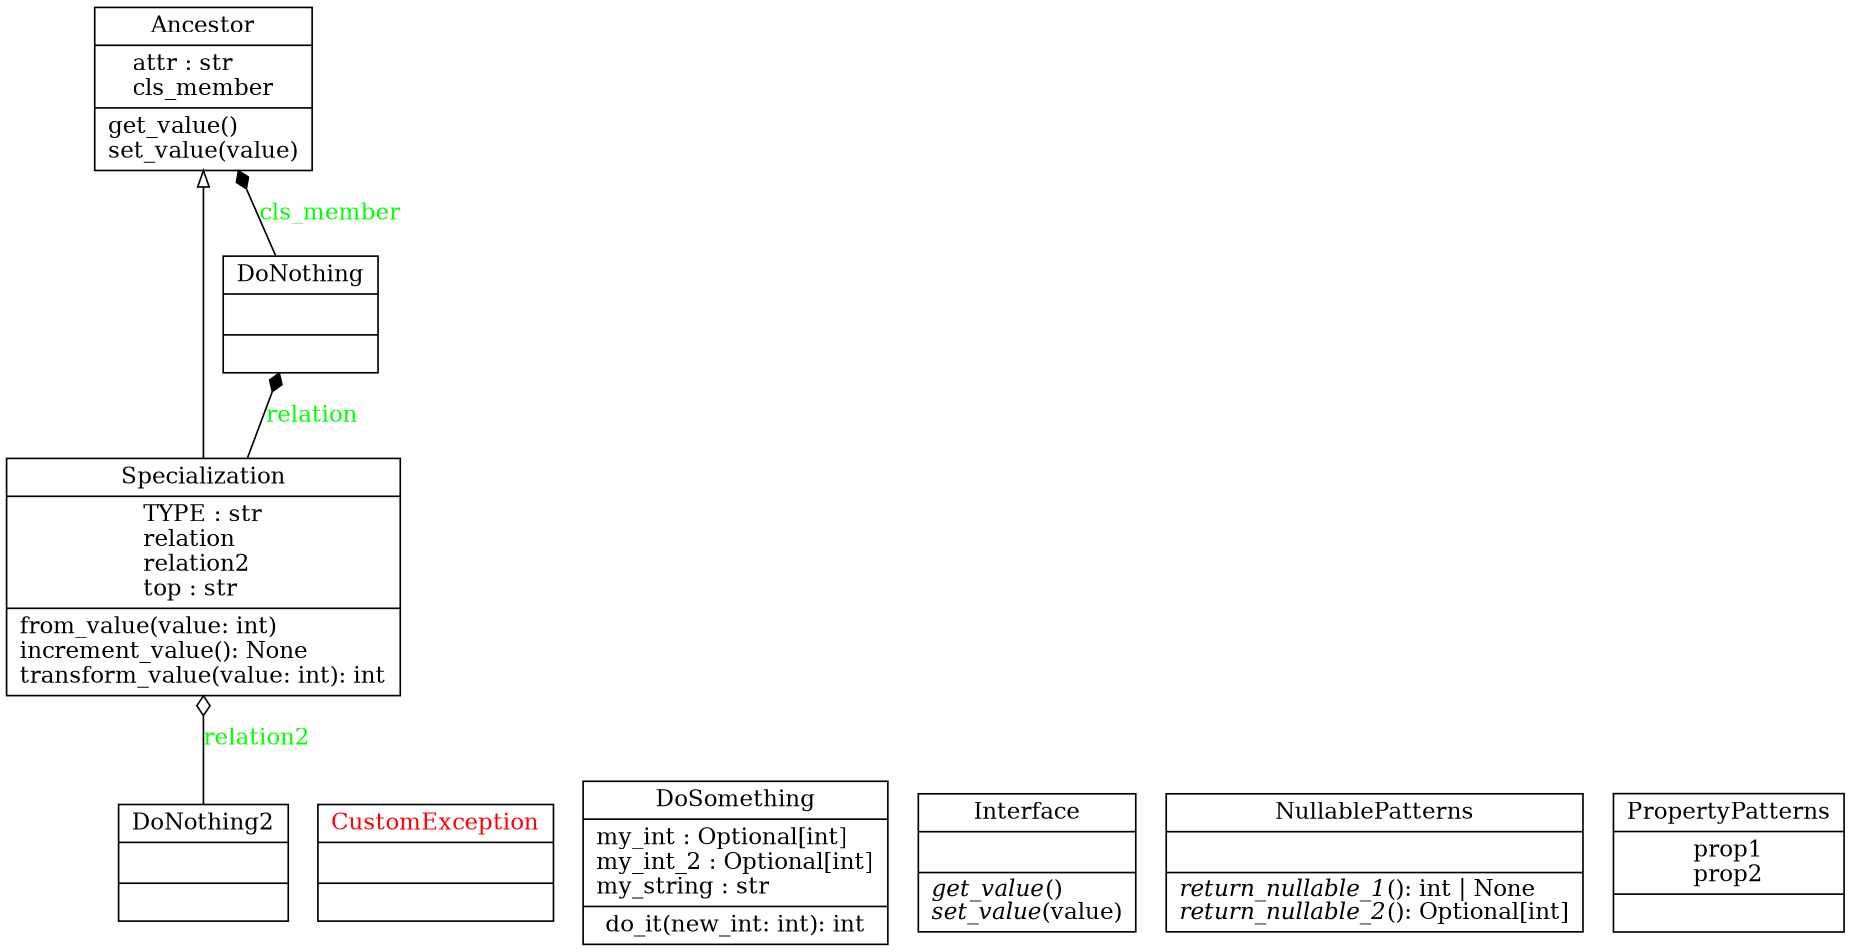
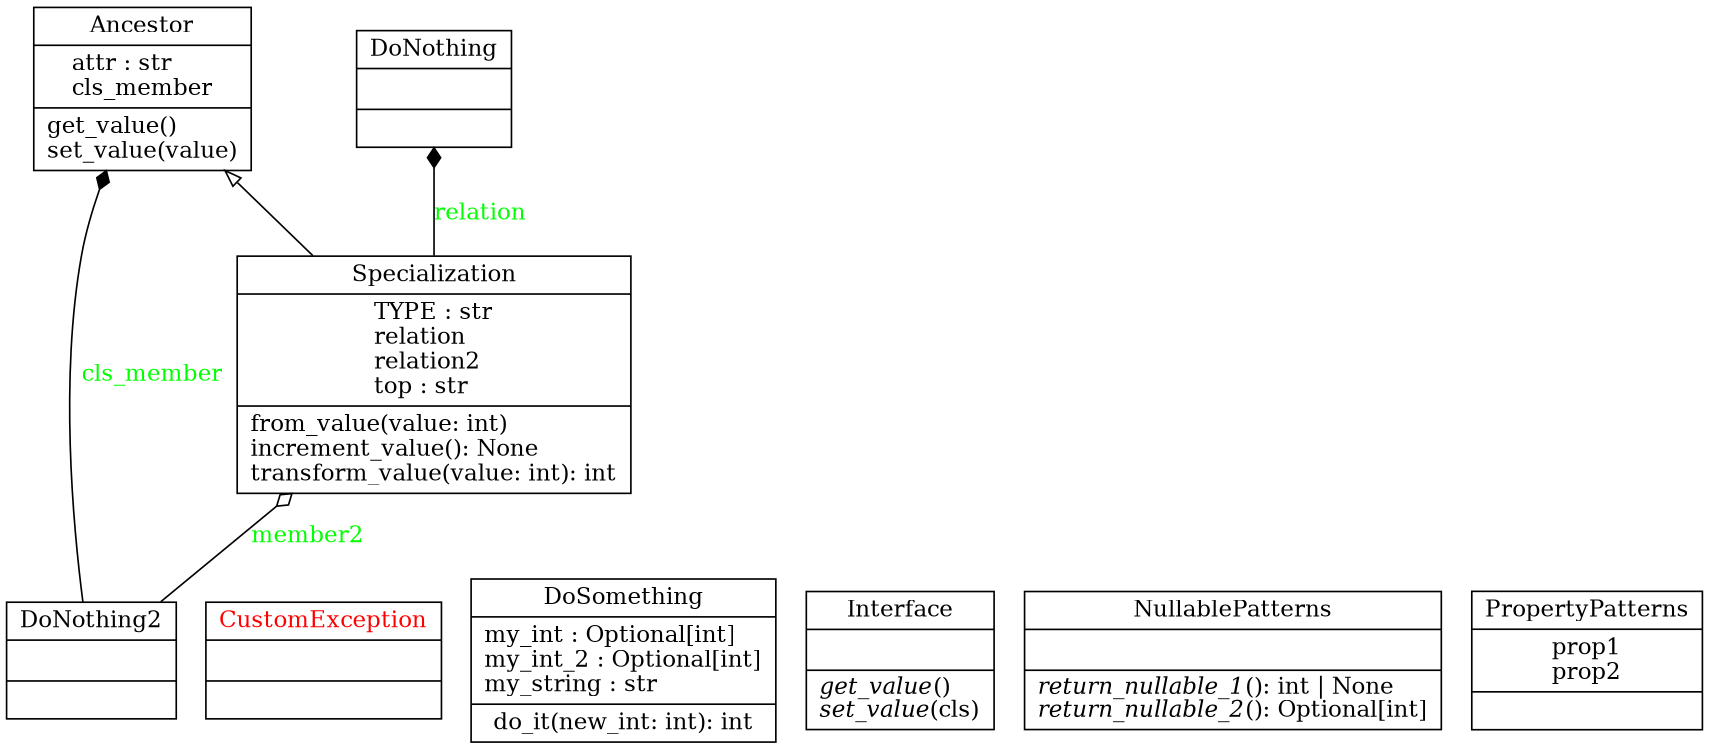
(261, 223) -> (70, 395)
(257, 738) -> (308, 536)
(1082, 912) -> (955, 710)
